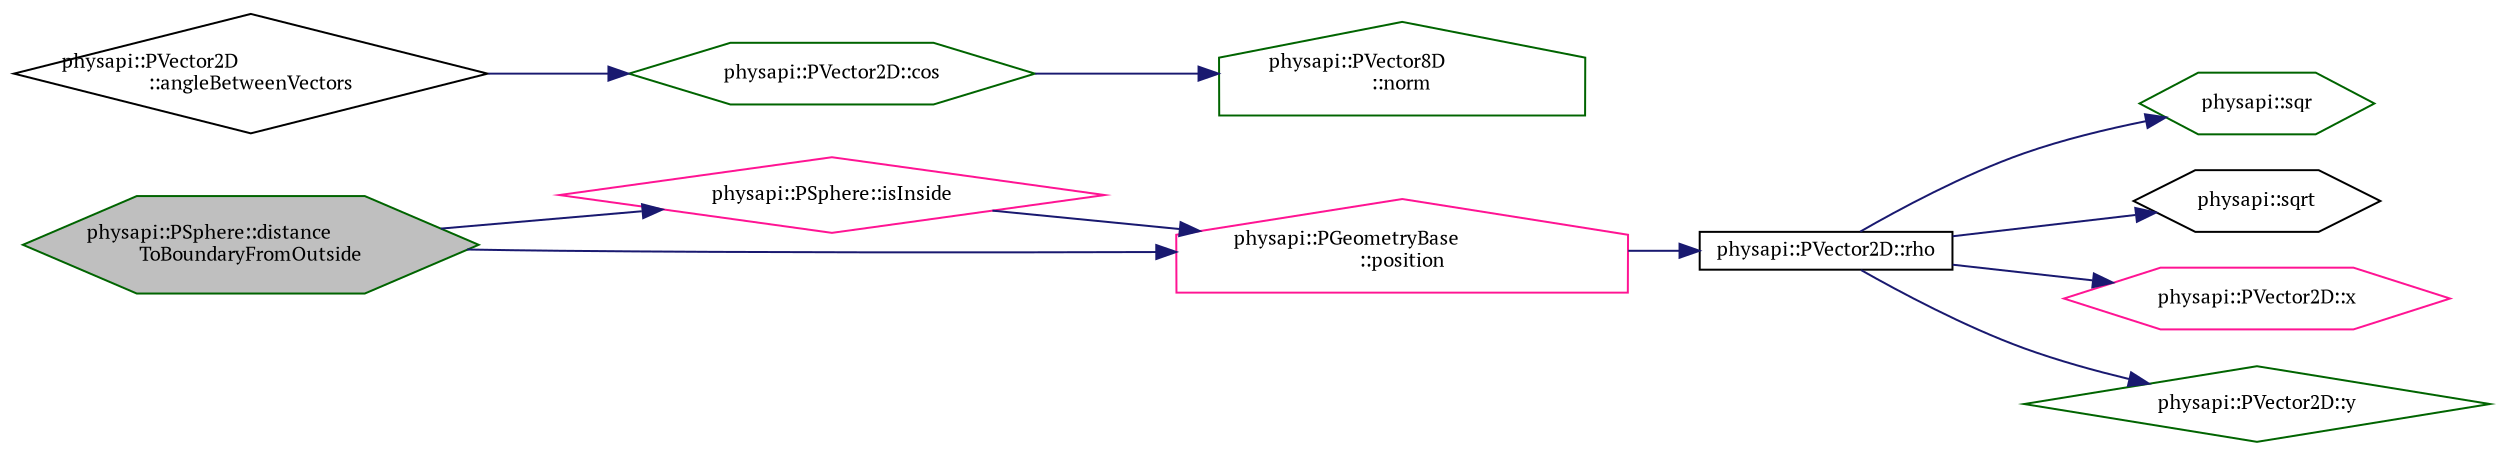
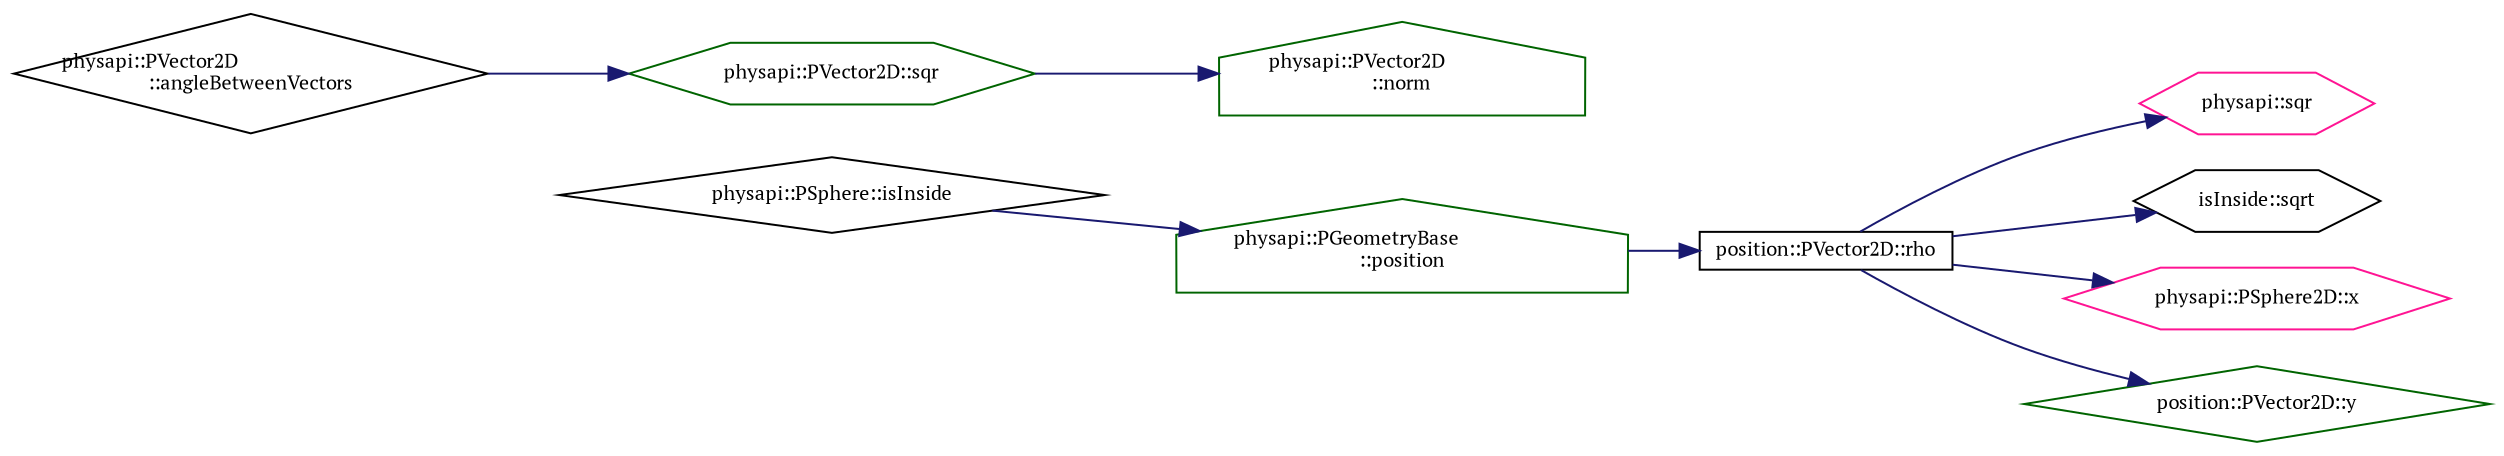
(832, 74) -> (832, 74)
(1402, 74) -> (1402, 74)
(2257, 103) -> (2257, 103)
(832, 195) -> (832, 195)
(2257, 201) -> (2257, 201)
(251, 245) -> none
(1402, 251) -> (1402, 251)
(1826, 251) -> (1826, 251)
(2257, 299) -> (2257, 299)
(2257, 404) -> (2257, 404)
